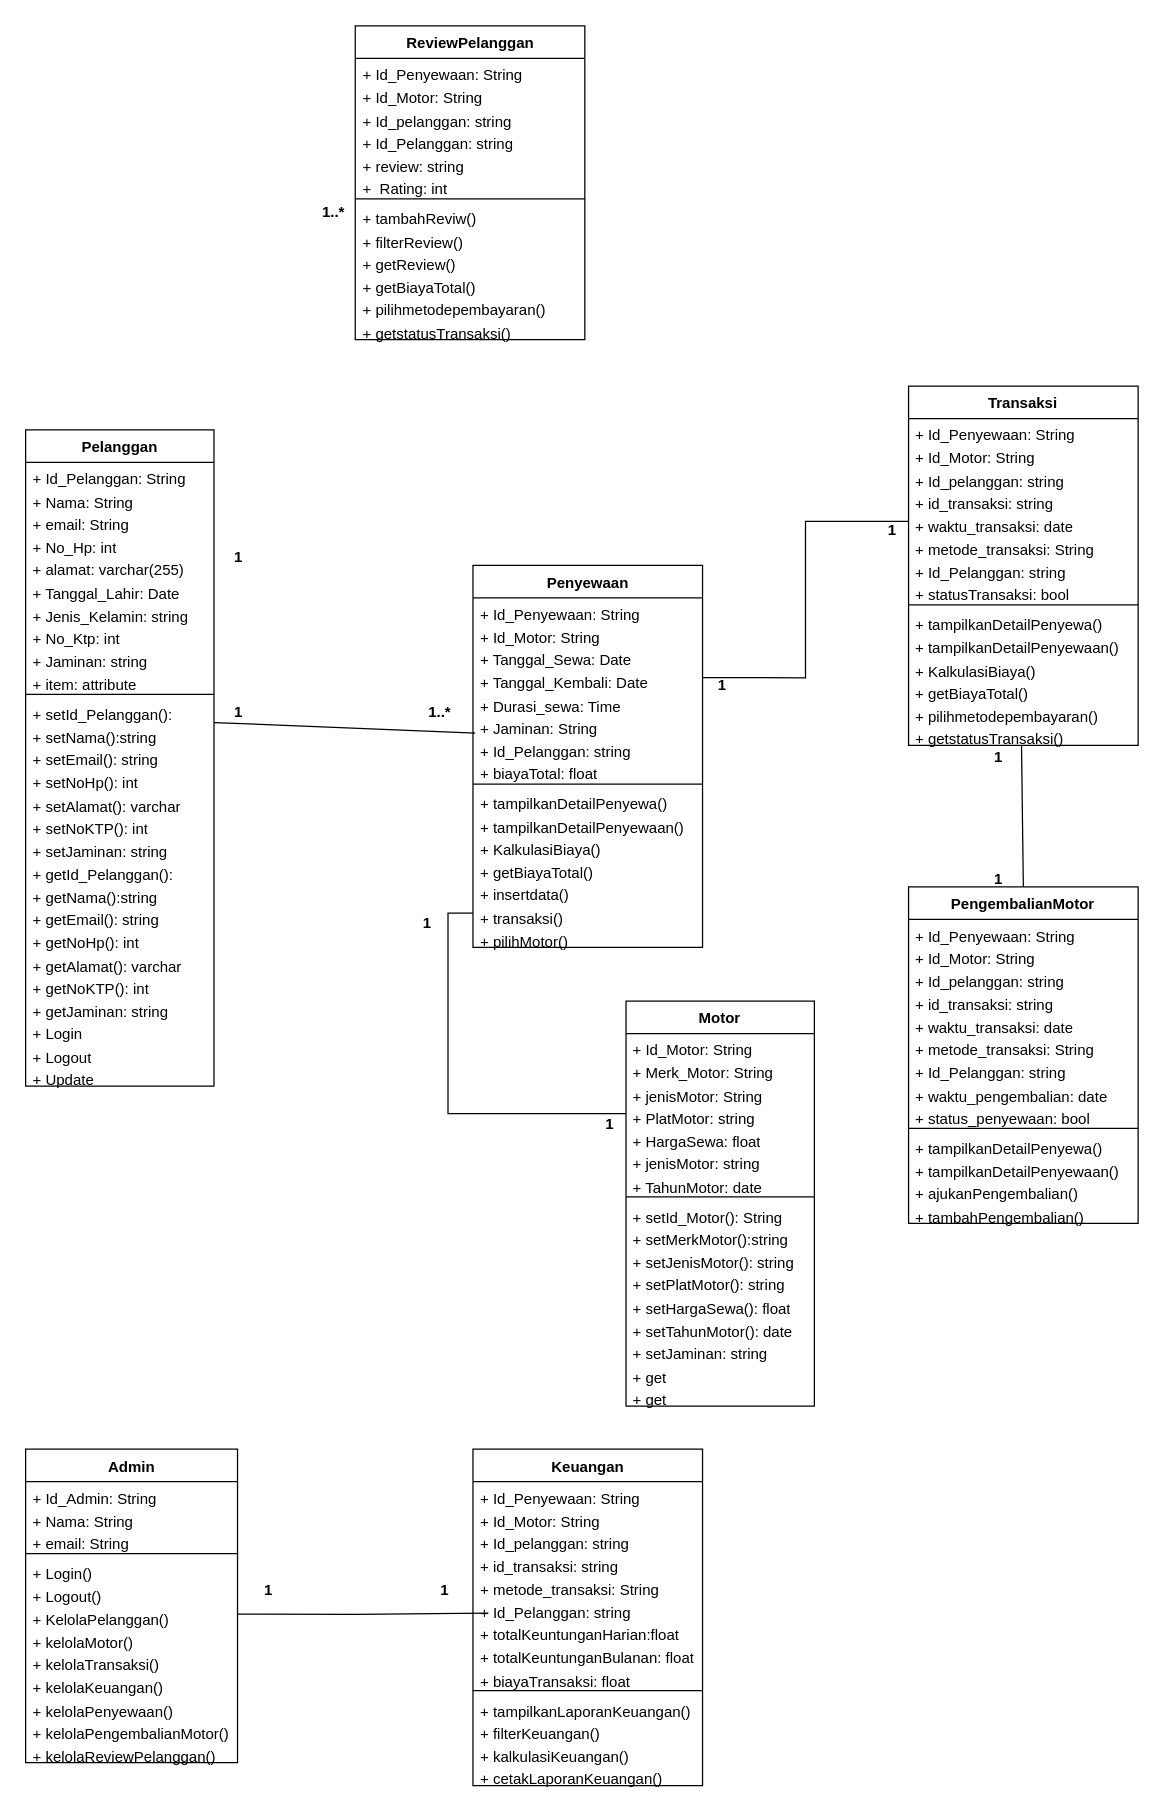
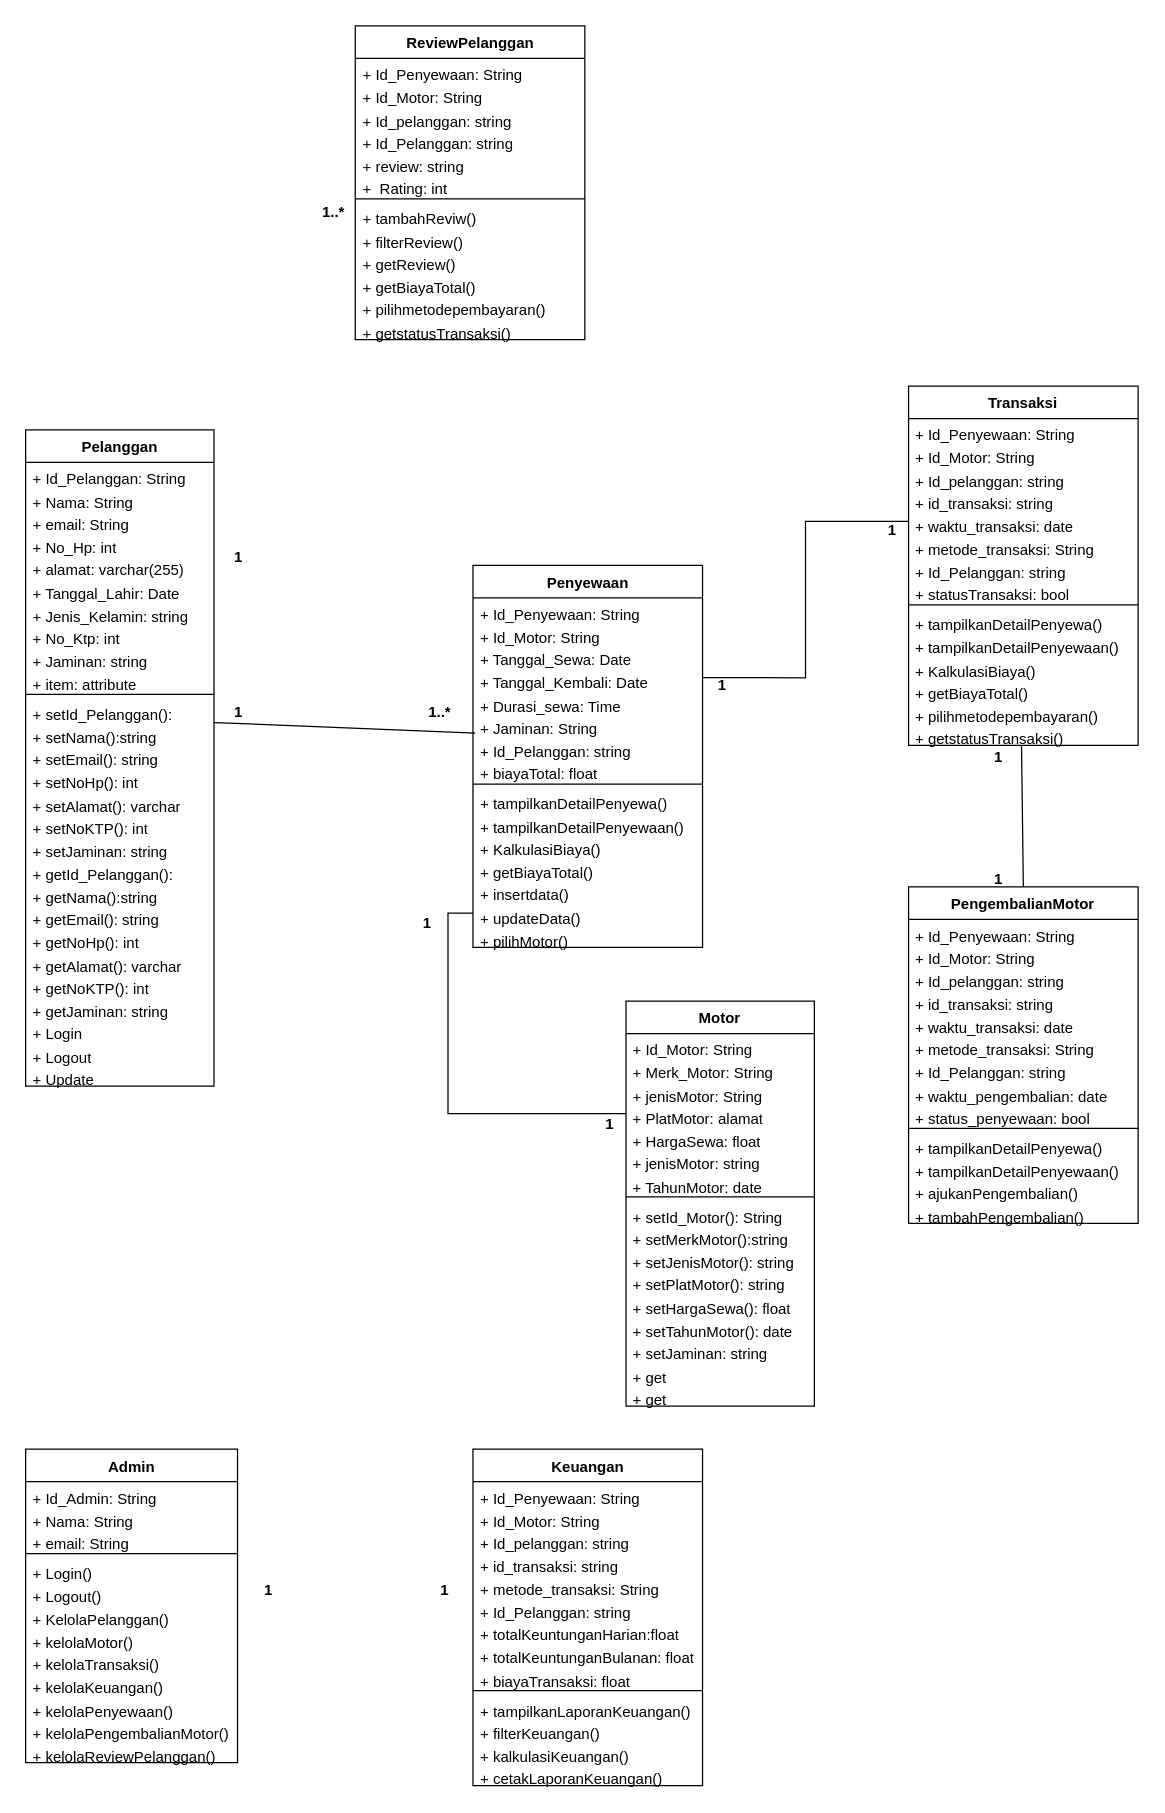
(531, 920) -> (537, 920)
(703, 1120) -> (703, 1120)
(360, 1614) -> none
